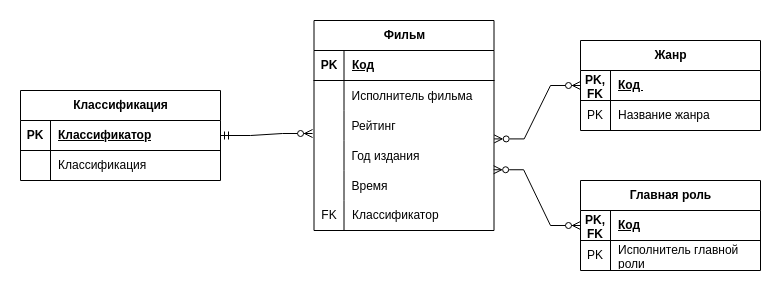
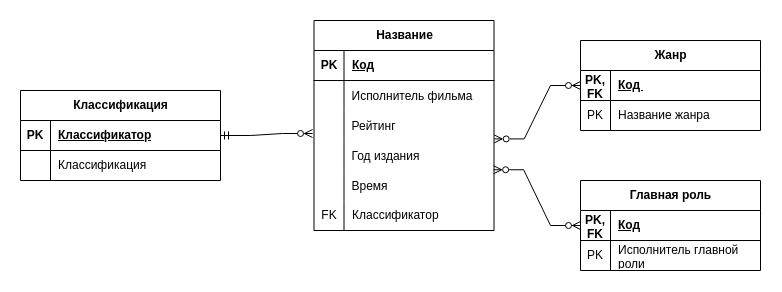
(405, 36) -> (405, 36)
